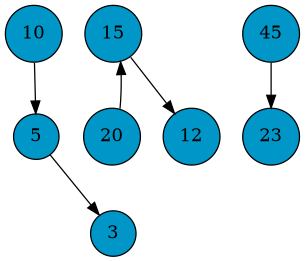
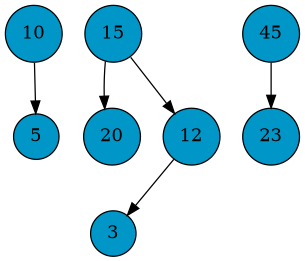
(121, 92) -> (104, 79)
(71, 180) -> (155, 182)
